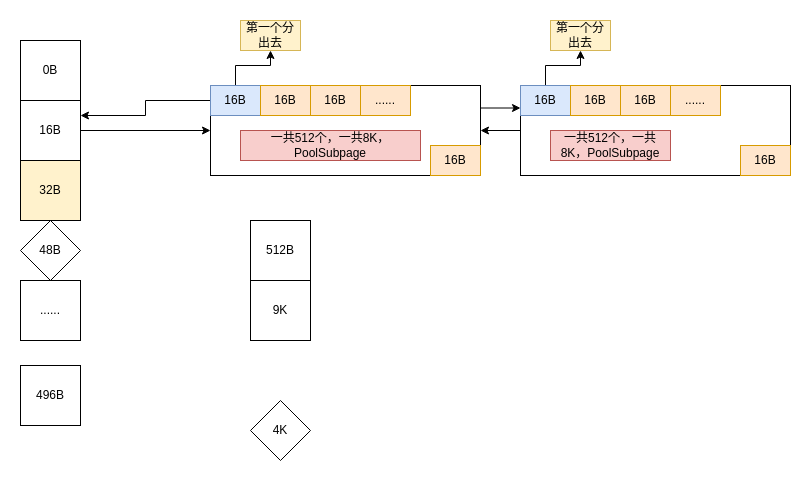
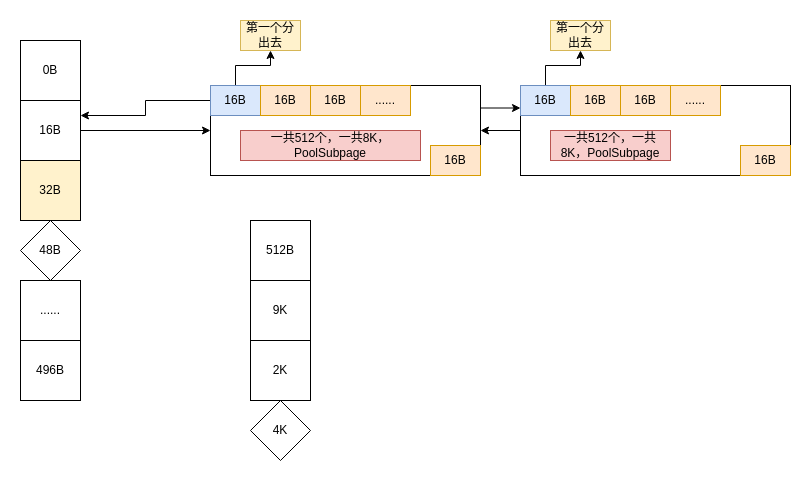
none -> (281, 371)
(51, 396) -> (51, 371)
